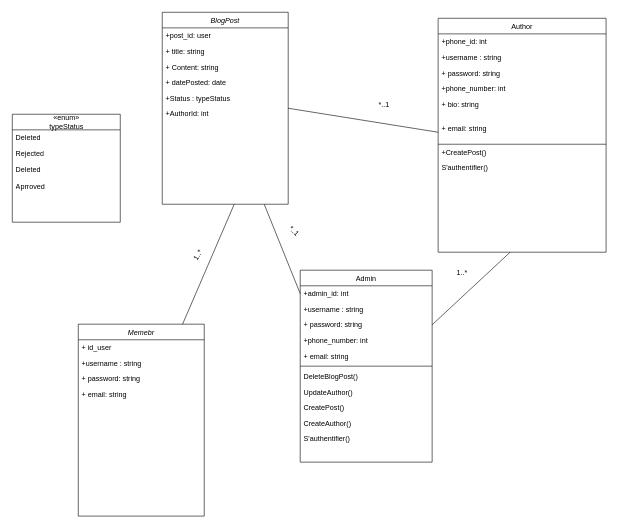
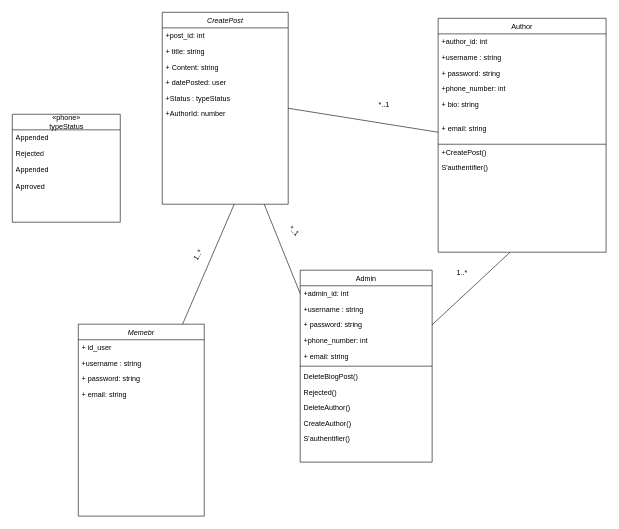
(225, 20) -> (225, 20)
(191, 36) -> (188, 36)
(466, 42) -> (468, 42)
(199, 83) -> (199, 83)
(191, 114) -> (198, 114)
(67, 122) -> (67, 122)
(29, 138) -> (32, 138)
(32, 174) -> (32, 174)
(332, 392) -> (324, 392)
(328, 408) -> (331, 408)
